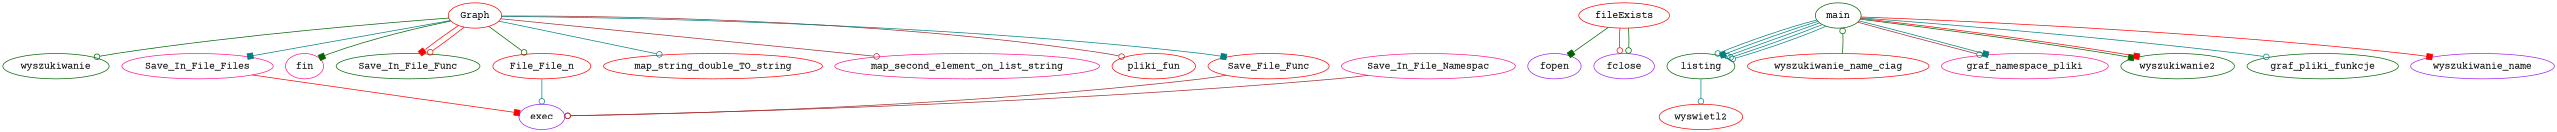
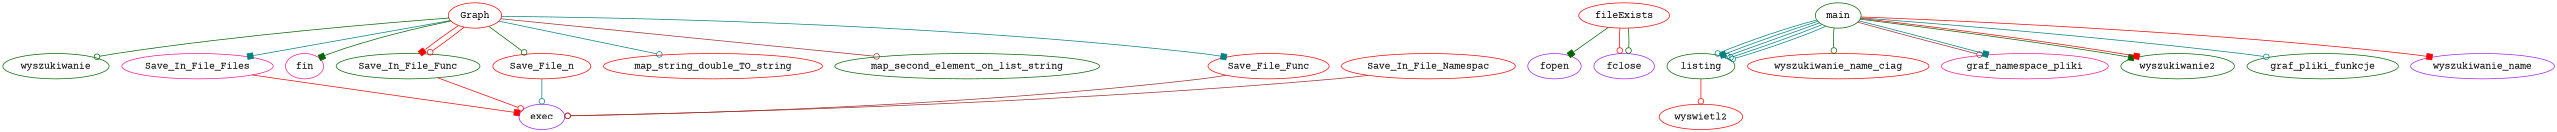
(1843, 44) -> (1833, 38)
(542, 66) -> (542, 66)
(967, 66) -> (967, 66)
(1154, 66) -> none
(1428, 66) -> (1428, 66)
(1701, 89) -> (1701, 89)
none -> (478, 93)
